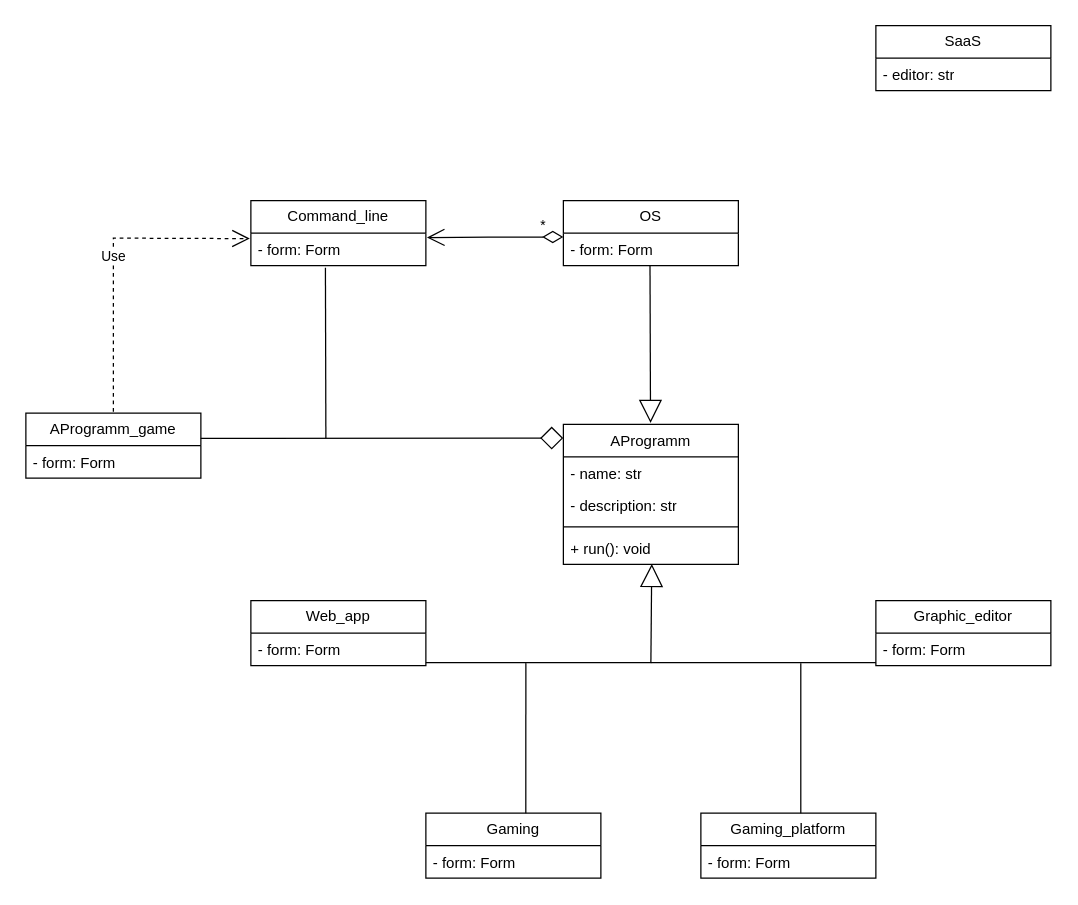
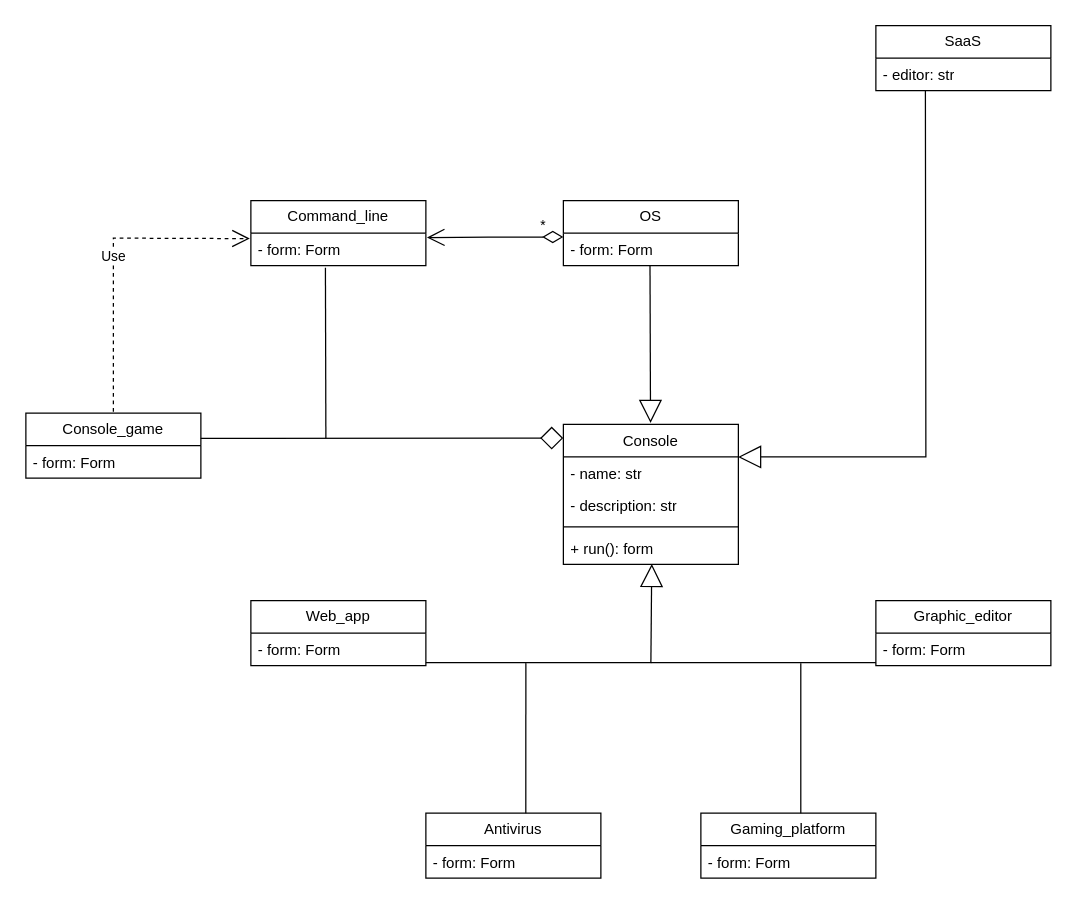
none -> (925, 356)
(113, 429) -> (113, 429)
(651, 442) -> (651, 442)
(617, 550) -> (619, 550)
(513, 829) -> (513, 829)
